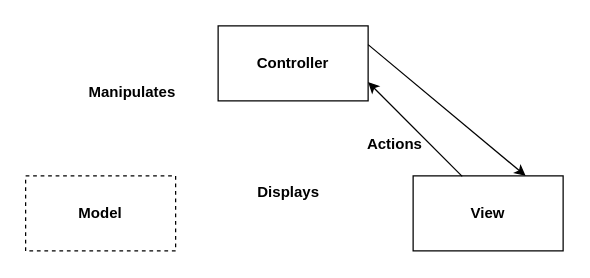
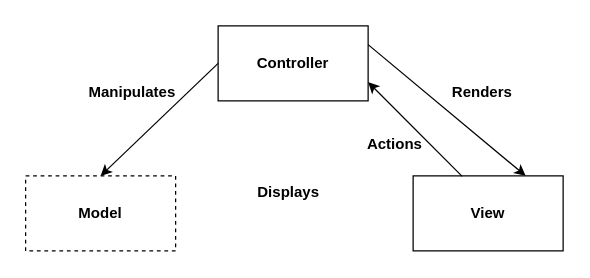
none -> (482, 92)
none -> (162, 117)
